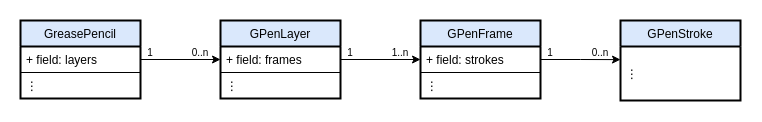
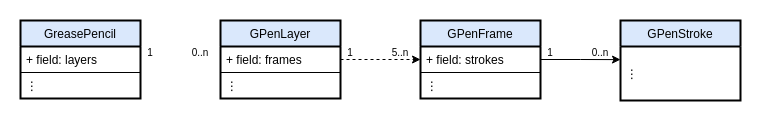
(401, 54) -> (401, 54)
(178, 60) -> none
(378, 60) -> (378, 60)
